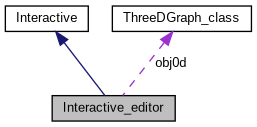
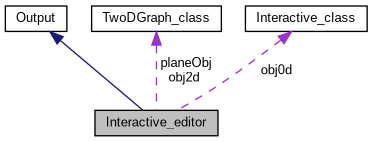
(47, 19) -> (36, 19)
none -> (156, 19)
(182, 19) -> (306, 19)
